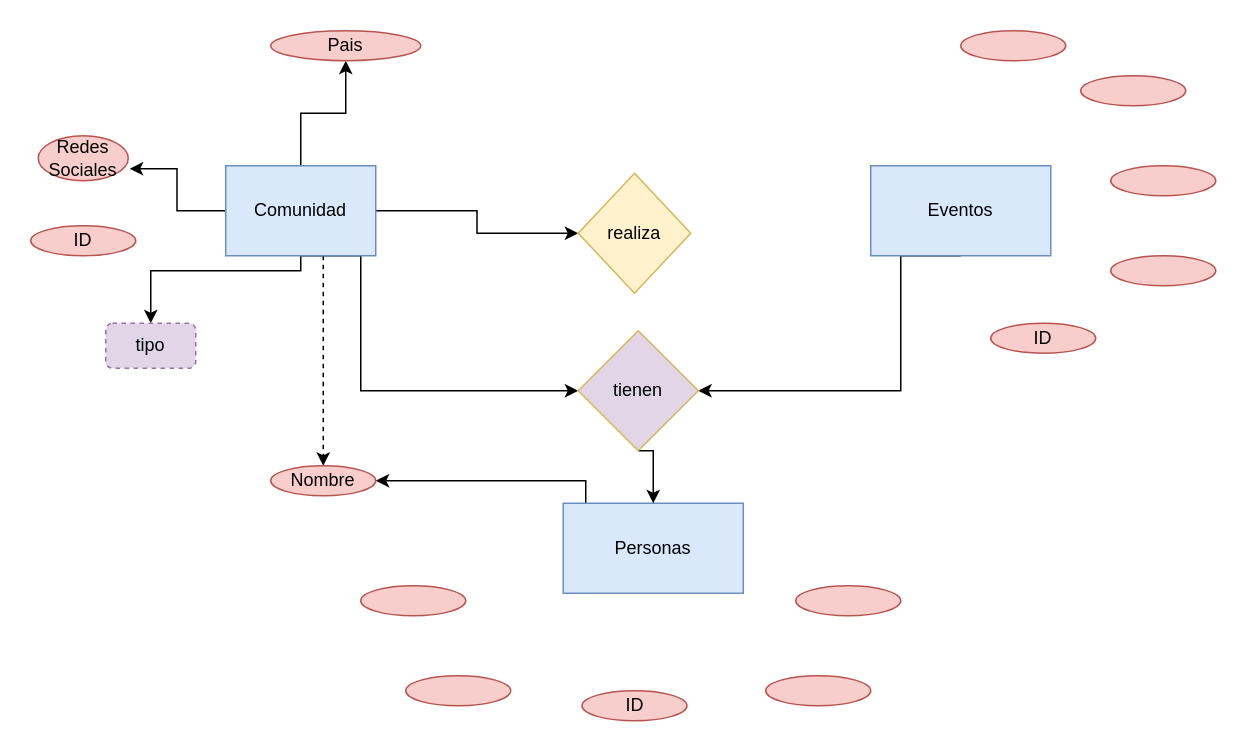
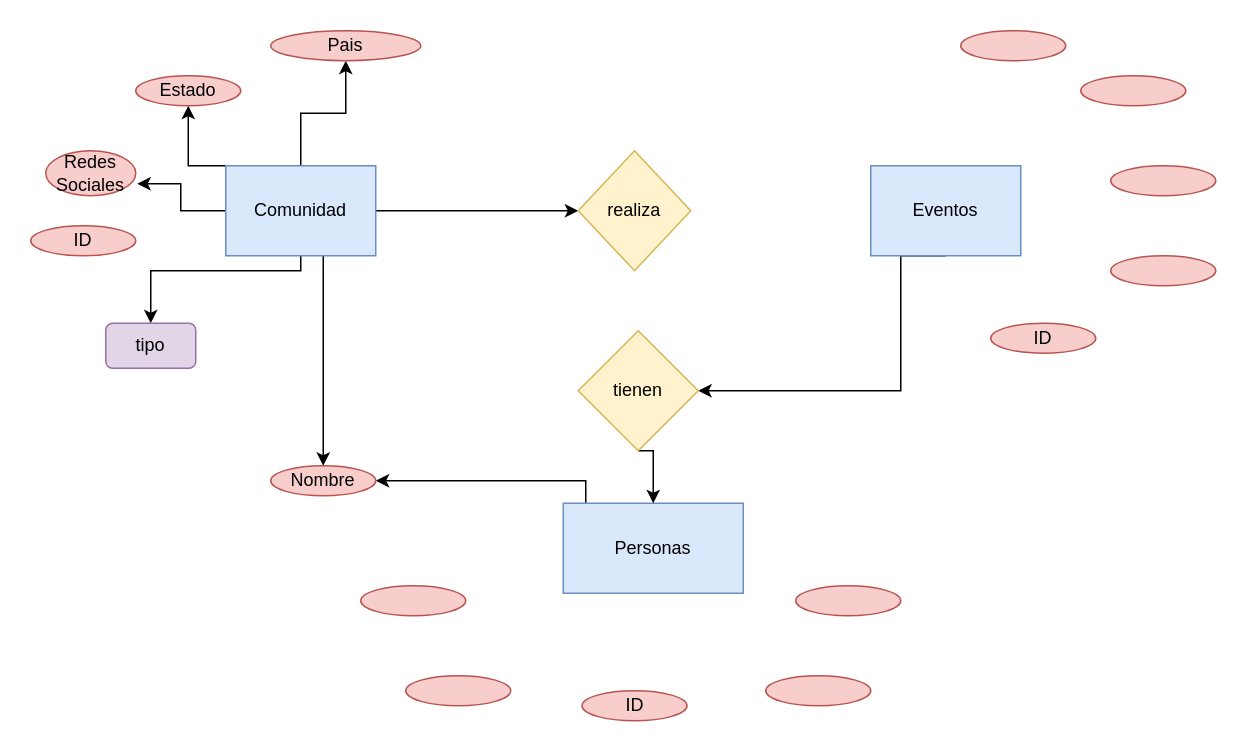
none -> (188, 91)
(83, 158) -> (91, 173)
none -> (188, 160)
(961, 211) -> (946, 211)
(635, 233) -> (635, 211)
(151, 346) -> (151, 346)
(323, 356) -> (323, 356)
(395, 391) -> none
(638, 391) -> (638, 391)
